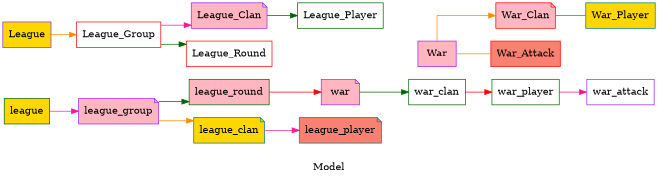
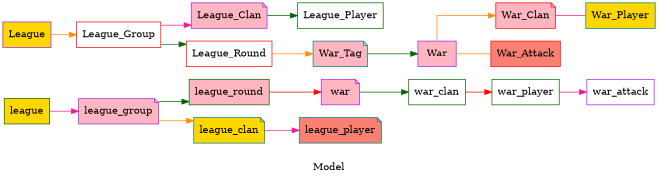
none -> (340, 54)
